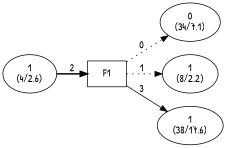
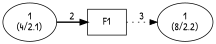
(190, 22) -> none
(142, 68) -> (142, 17)
(30, 74) -> (30, 22)
(190, 126) -> none
